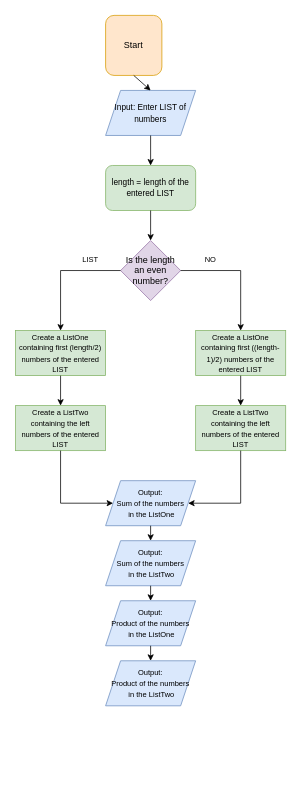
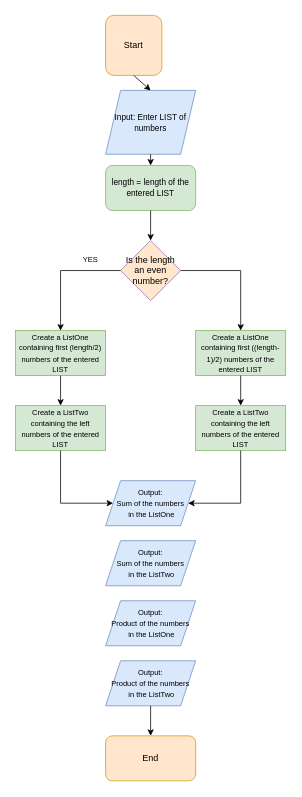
(150, 113) -> (150, 122)
(90, 259) -> (90, 259)
(210, 259) -> none
(150, 270) -> (150, 270)
(150, 530) -> none
(150, 590) -> none
(150, 650) -> none
none -> (150, 717)
none -> (150, 758)
